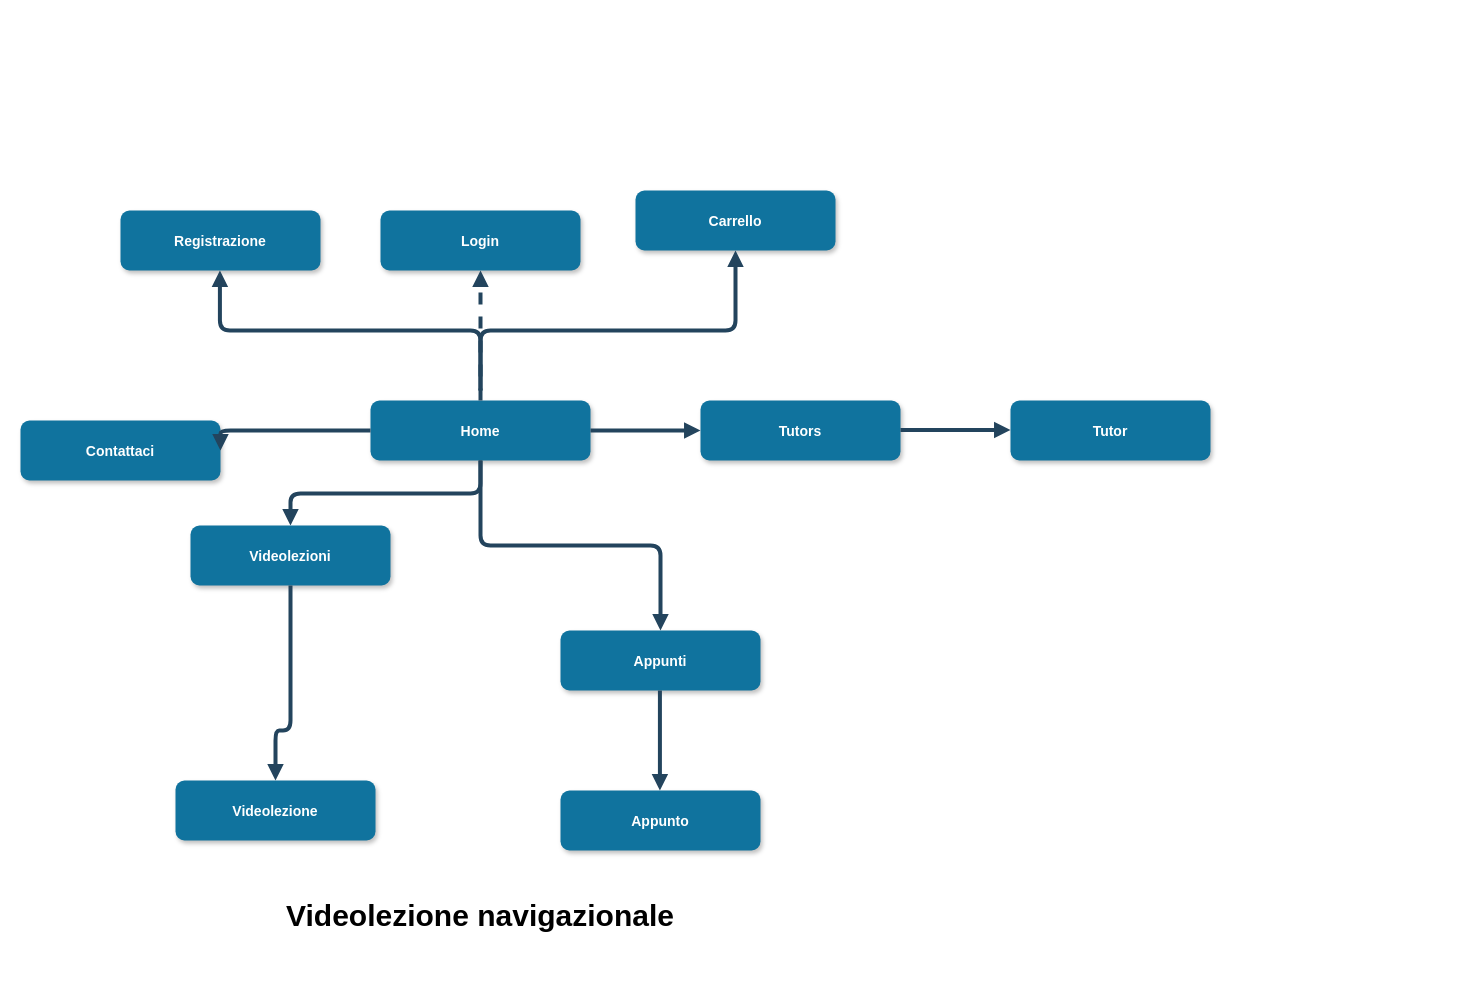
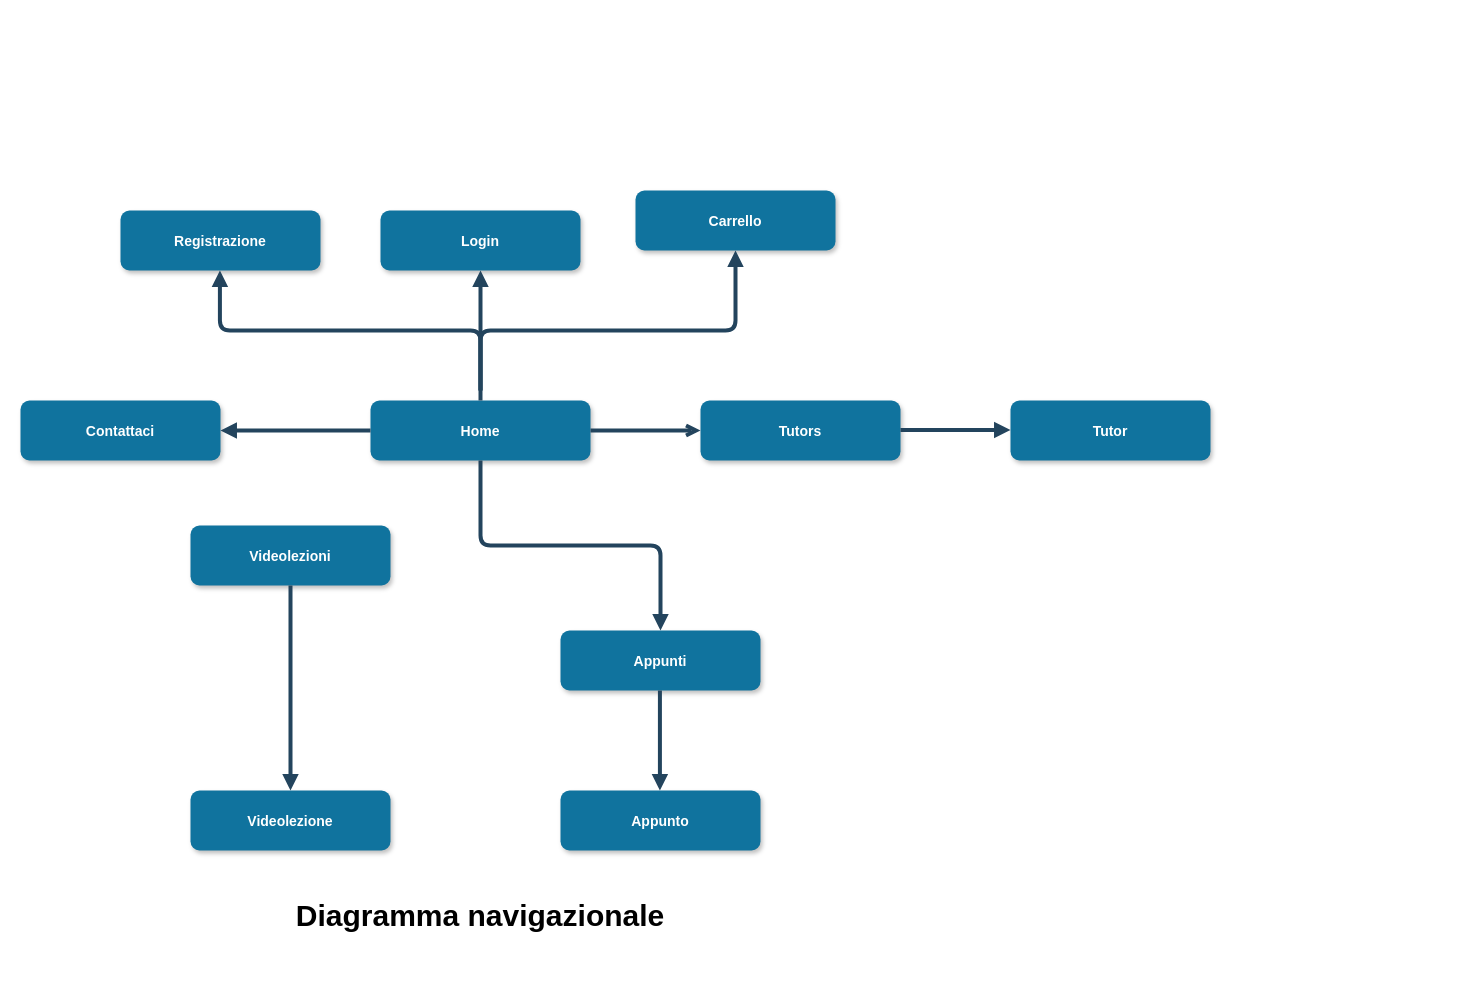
(481, 310) -> (481, 310)
(684, 431) -> (685, 431)
(121, 451) -> (121, 431)
(380, 494) -> none
(276, 811) -> (291, 821)
(481, 916) -> (481, 916)
